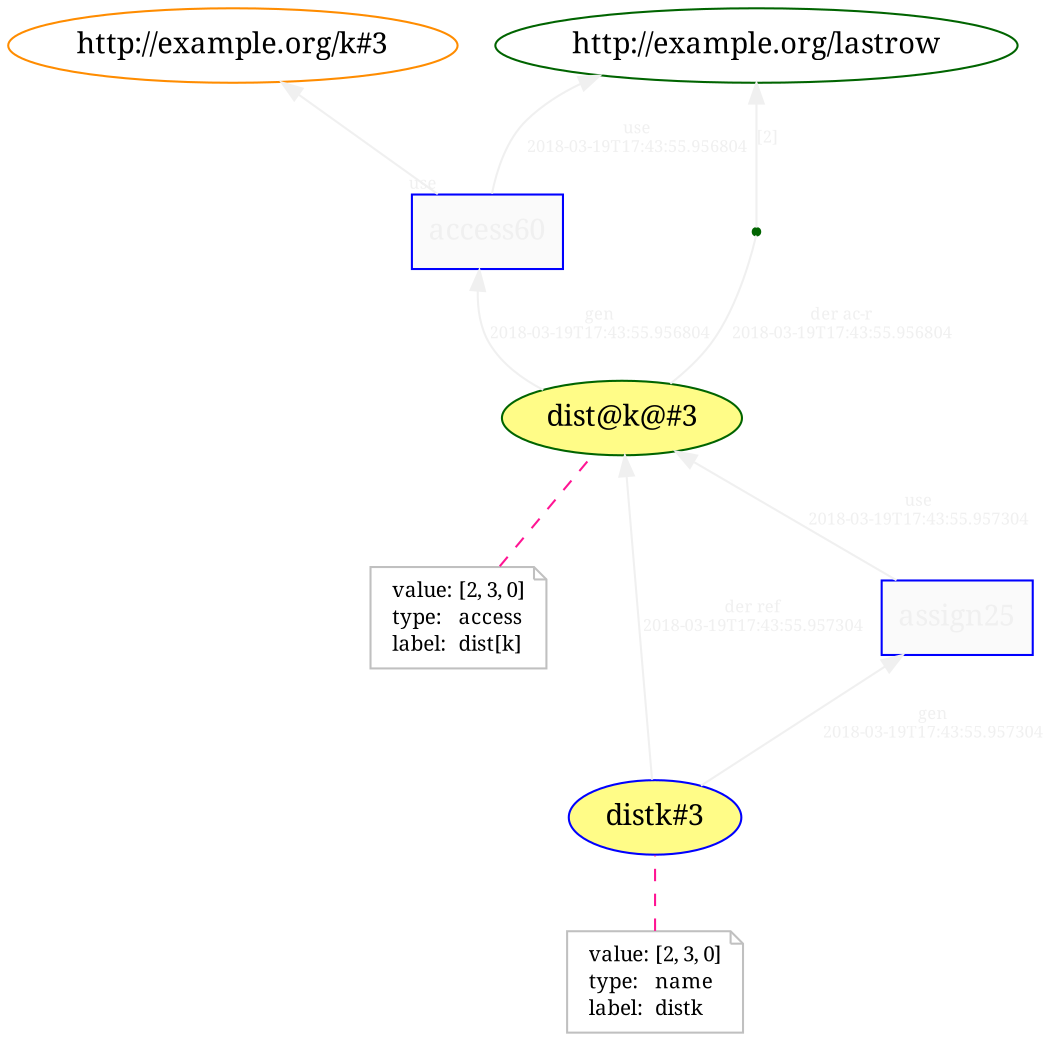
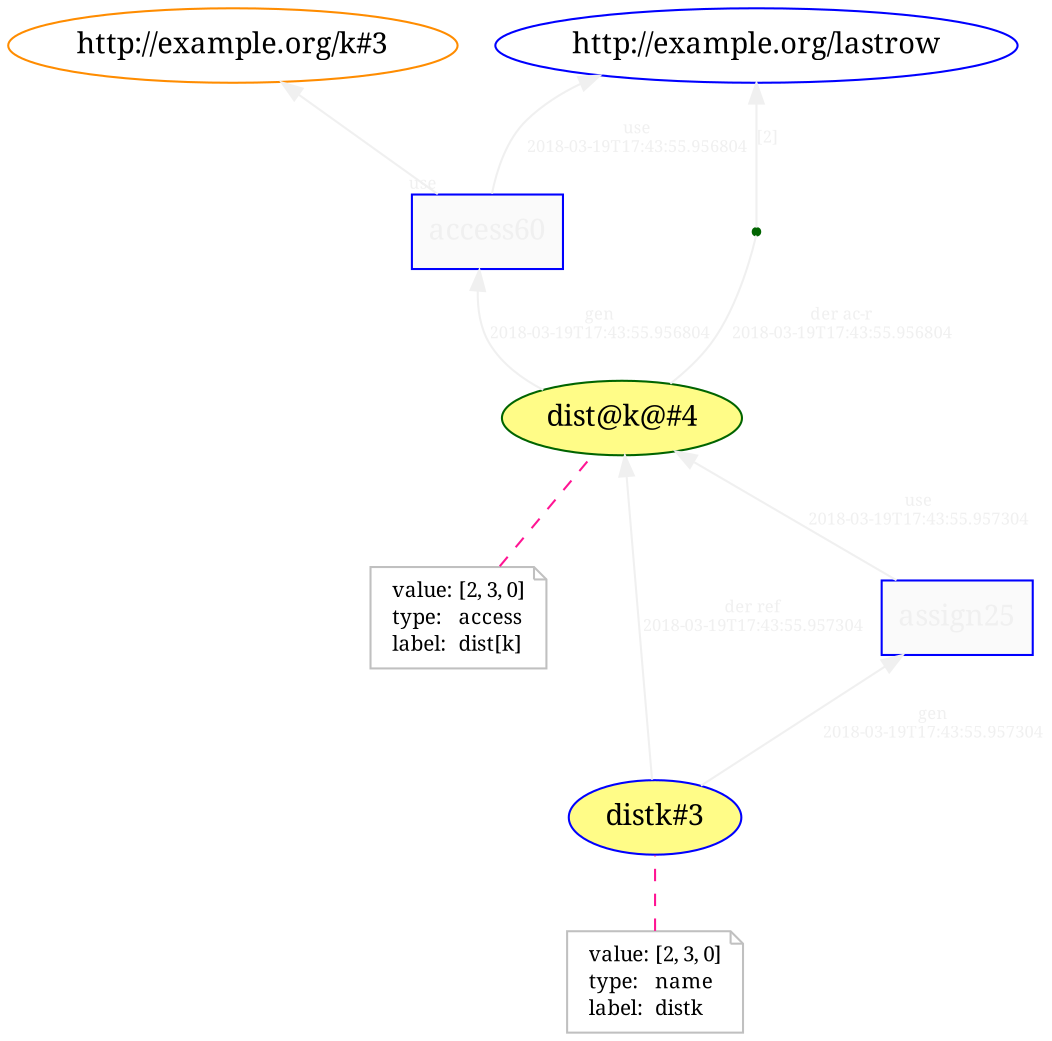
(756, 46) -> (756, 46)
(622, 418) -> (622, 418)
